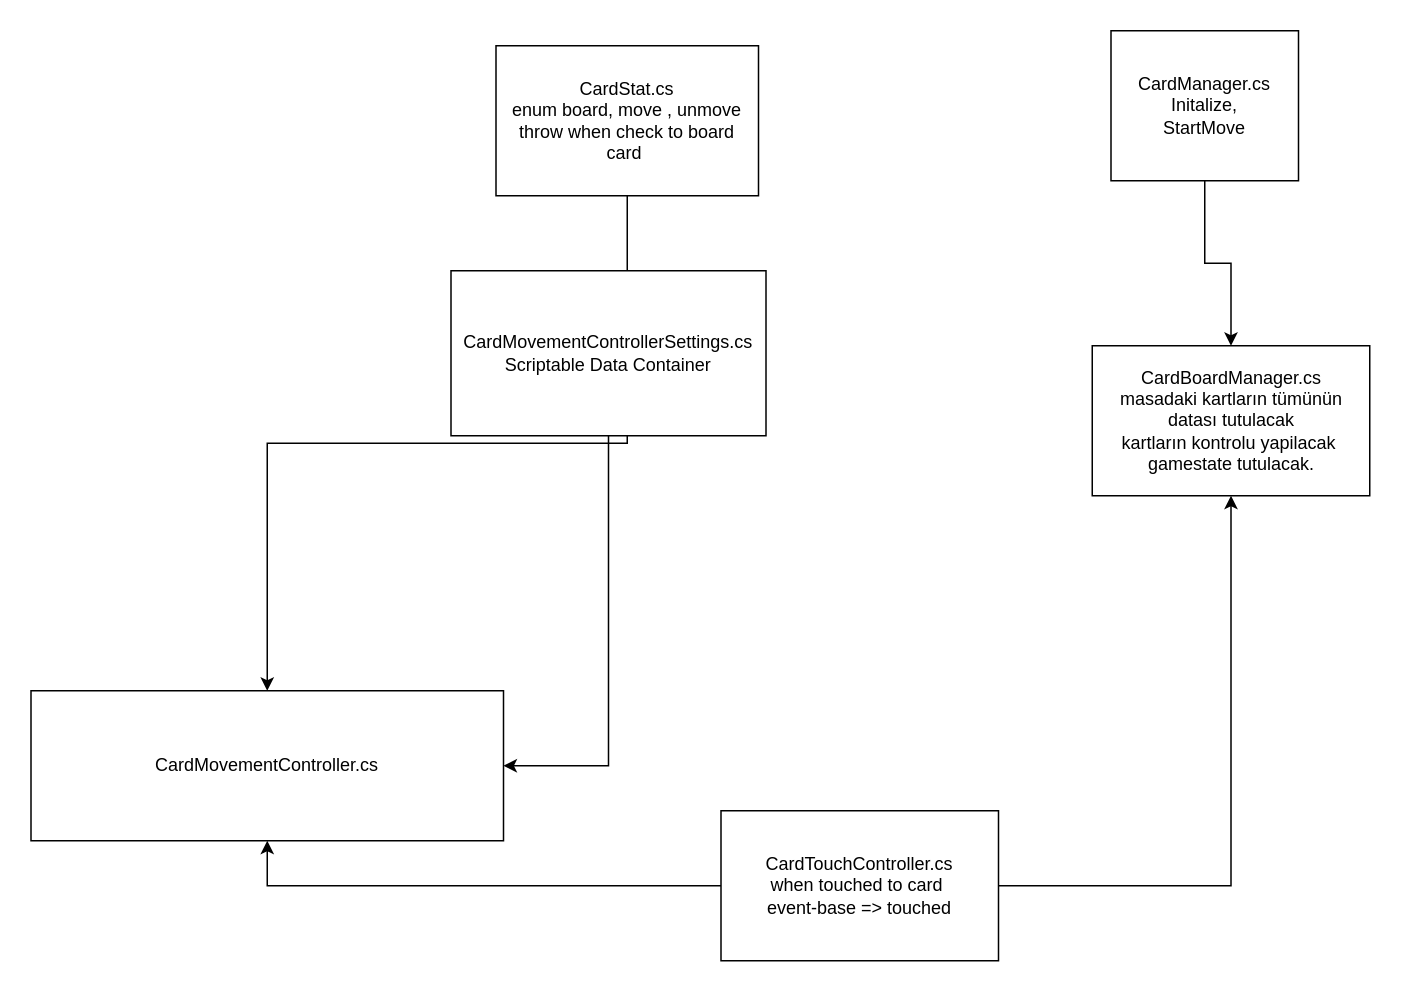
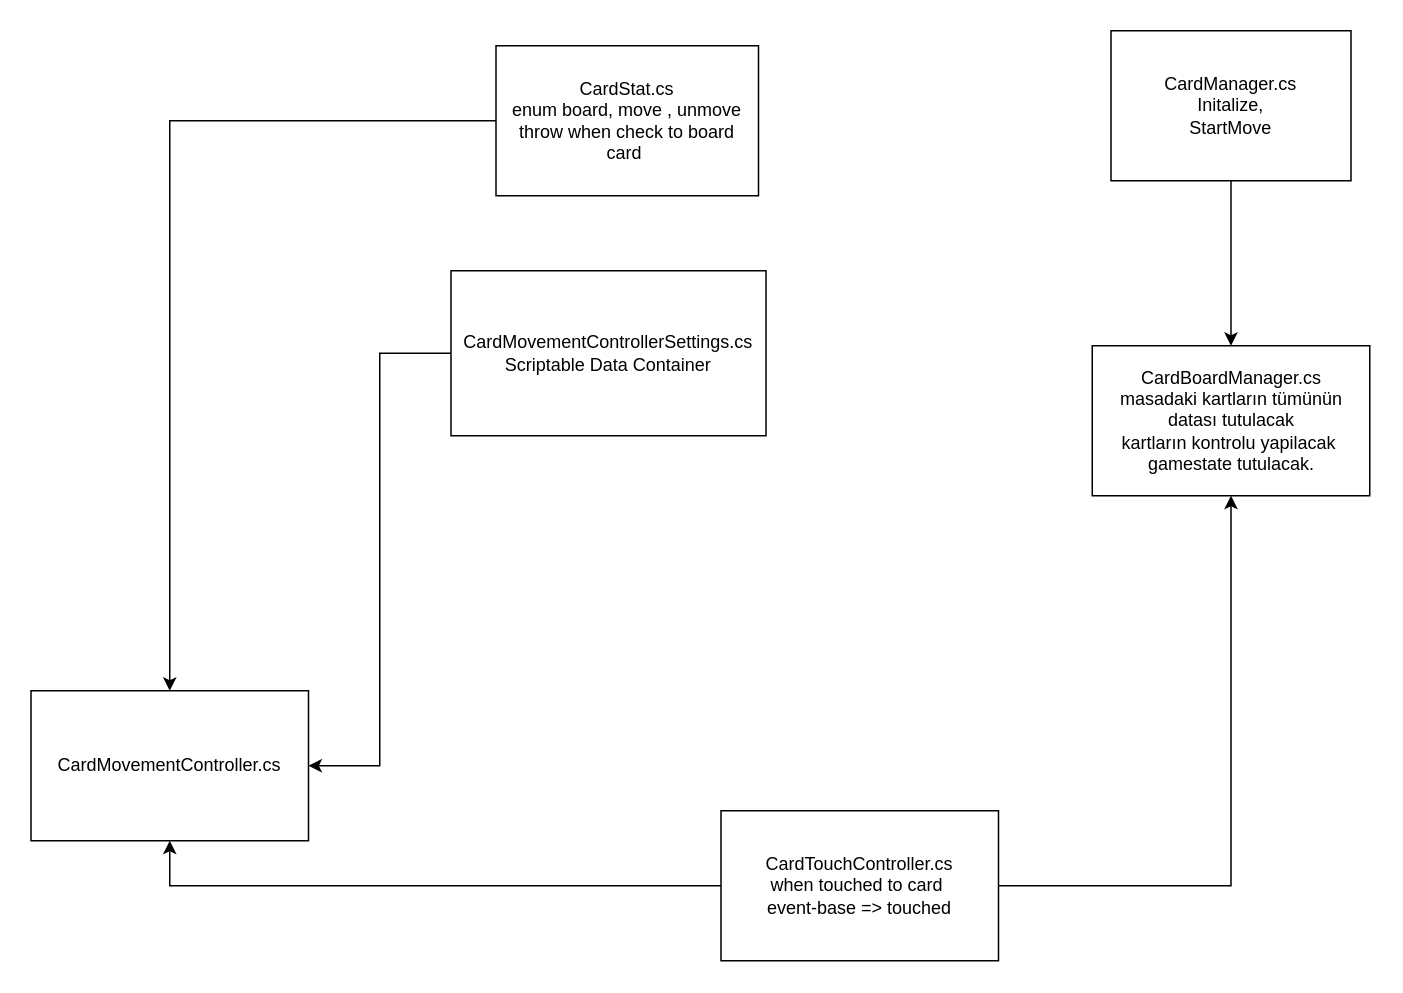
(1205, 106) -> (1231, 106)
(267, 766) -> (170, 766)
